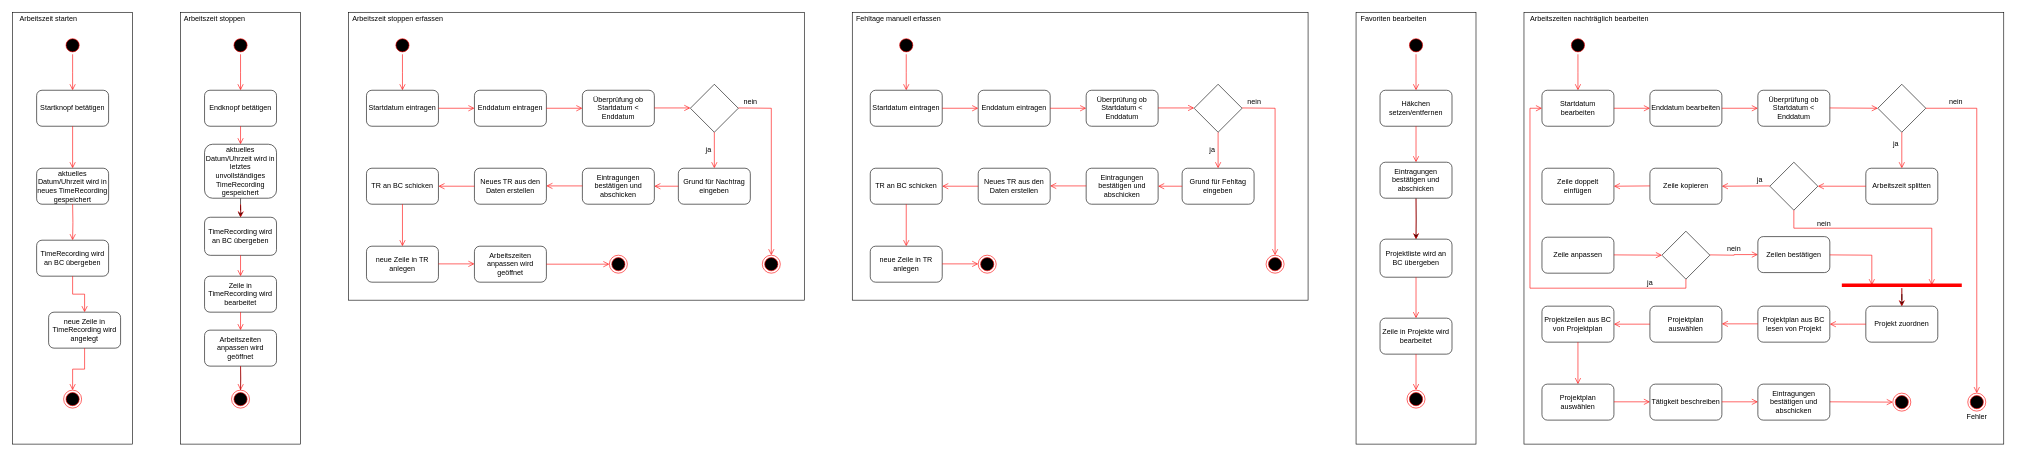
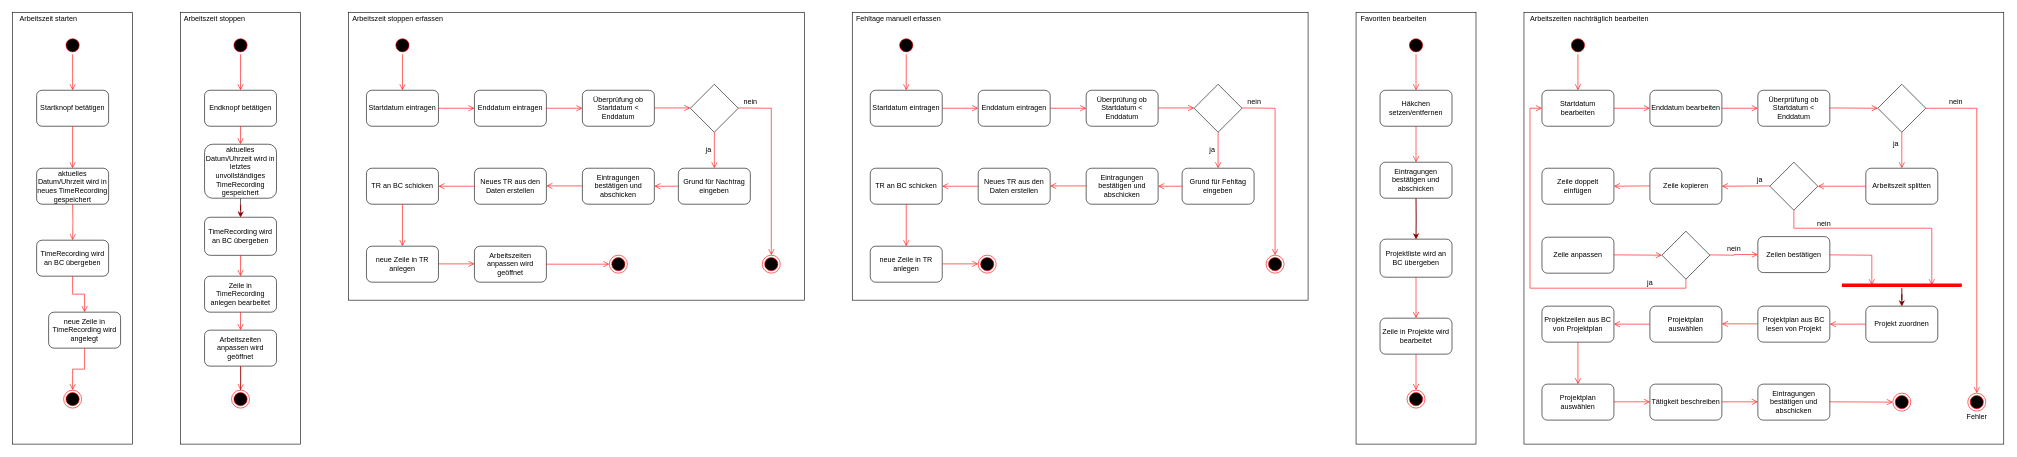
(240, 294) -> (240, 294)
